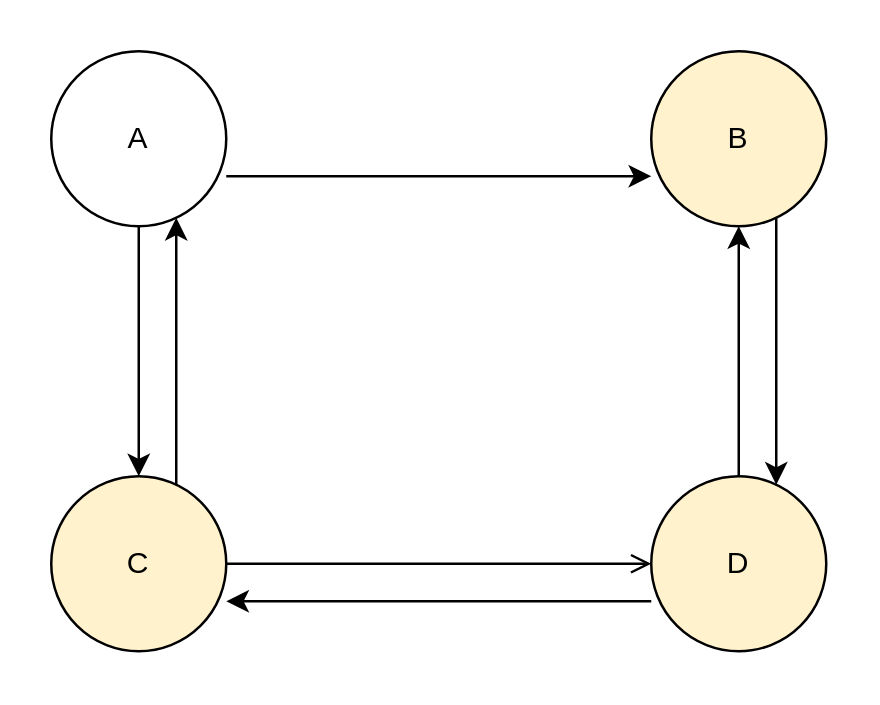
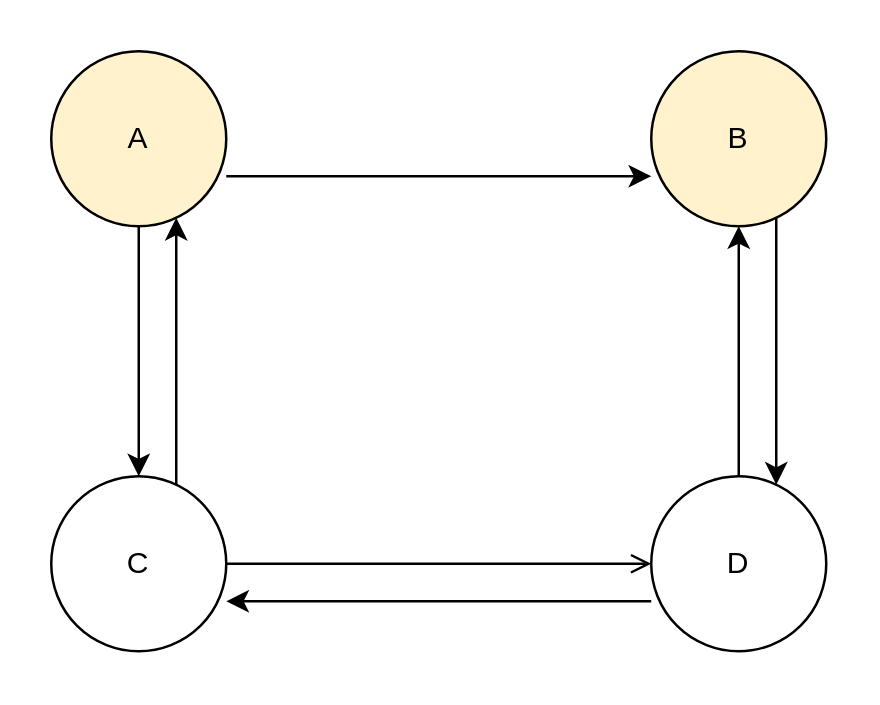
(139, 139) -> (139, 139)
(139, 564) -> (139, 564)
(739, 564) -> (739, 564)
